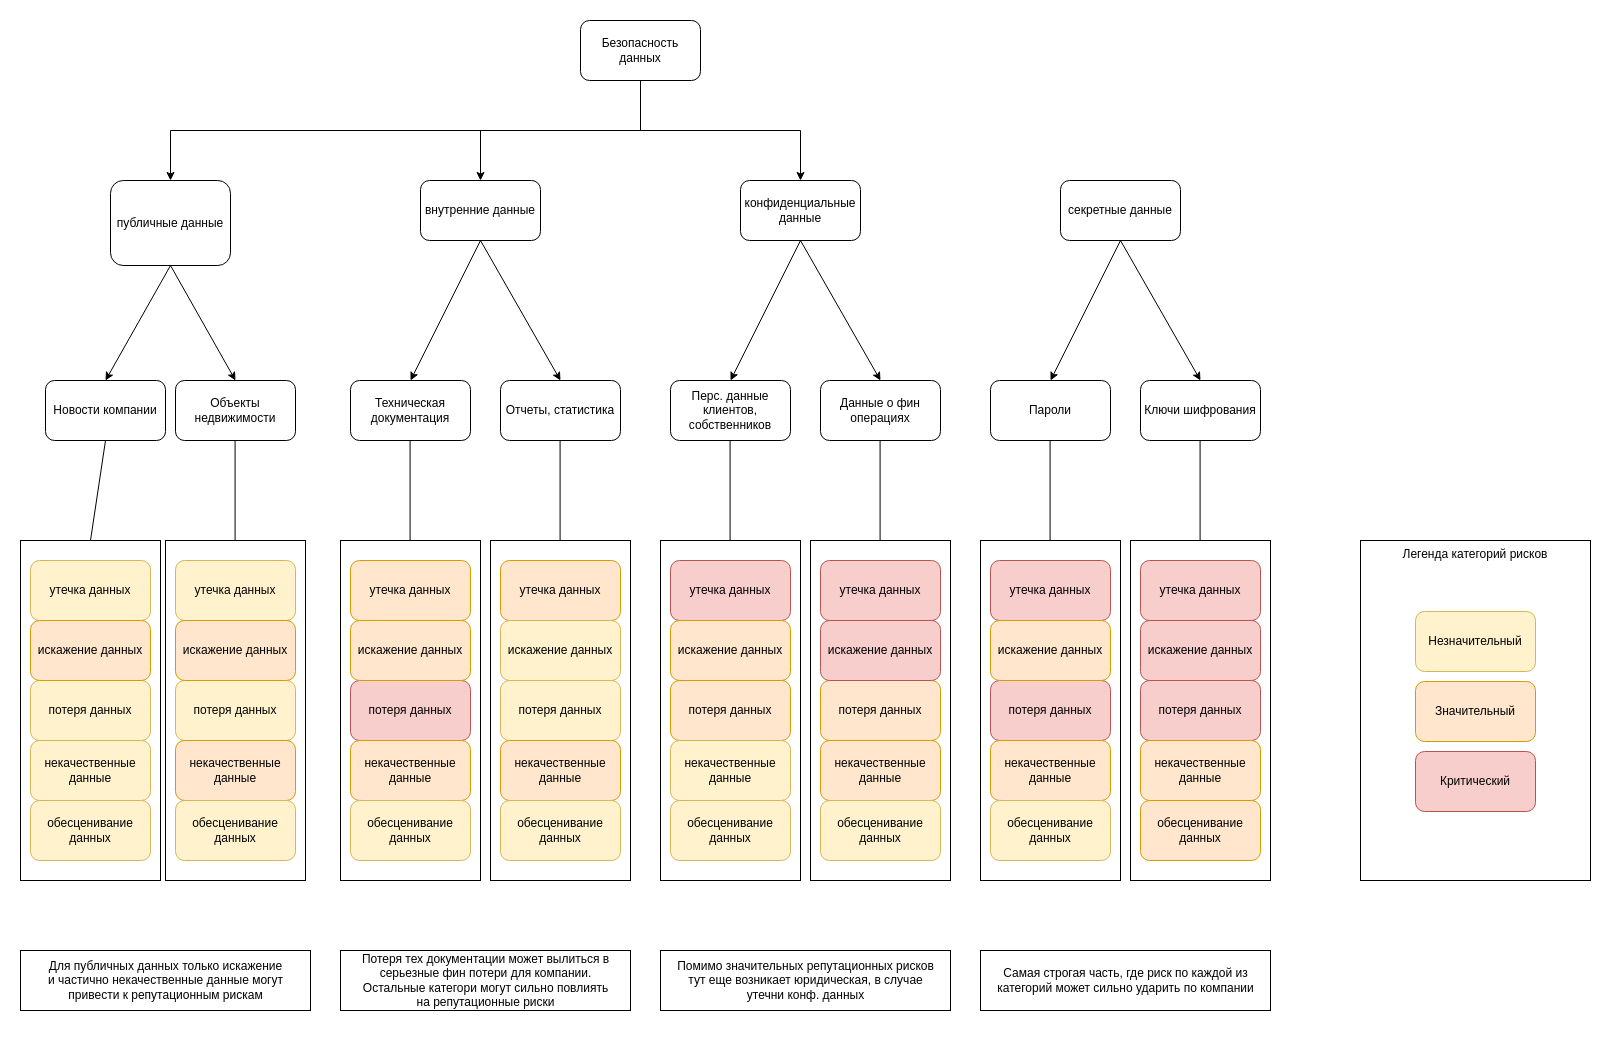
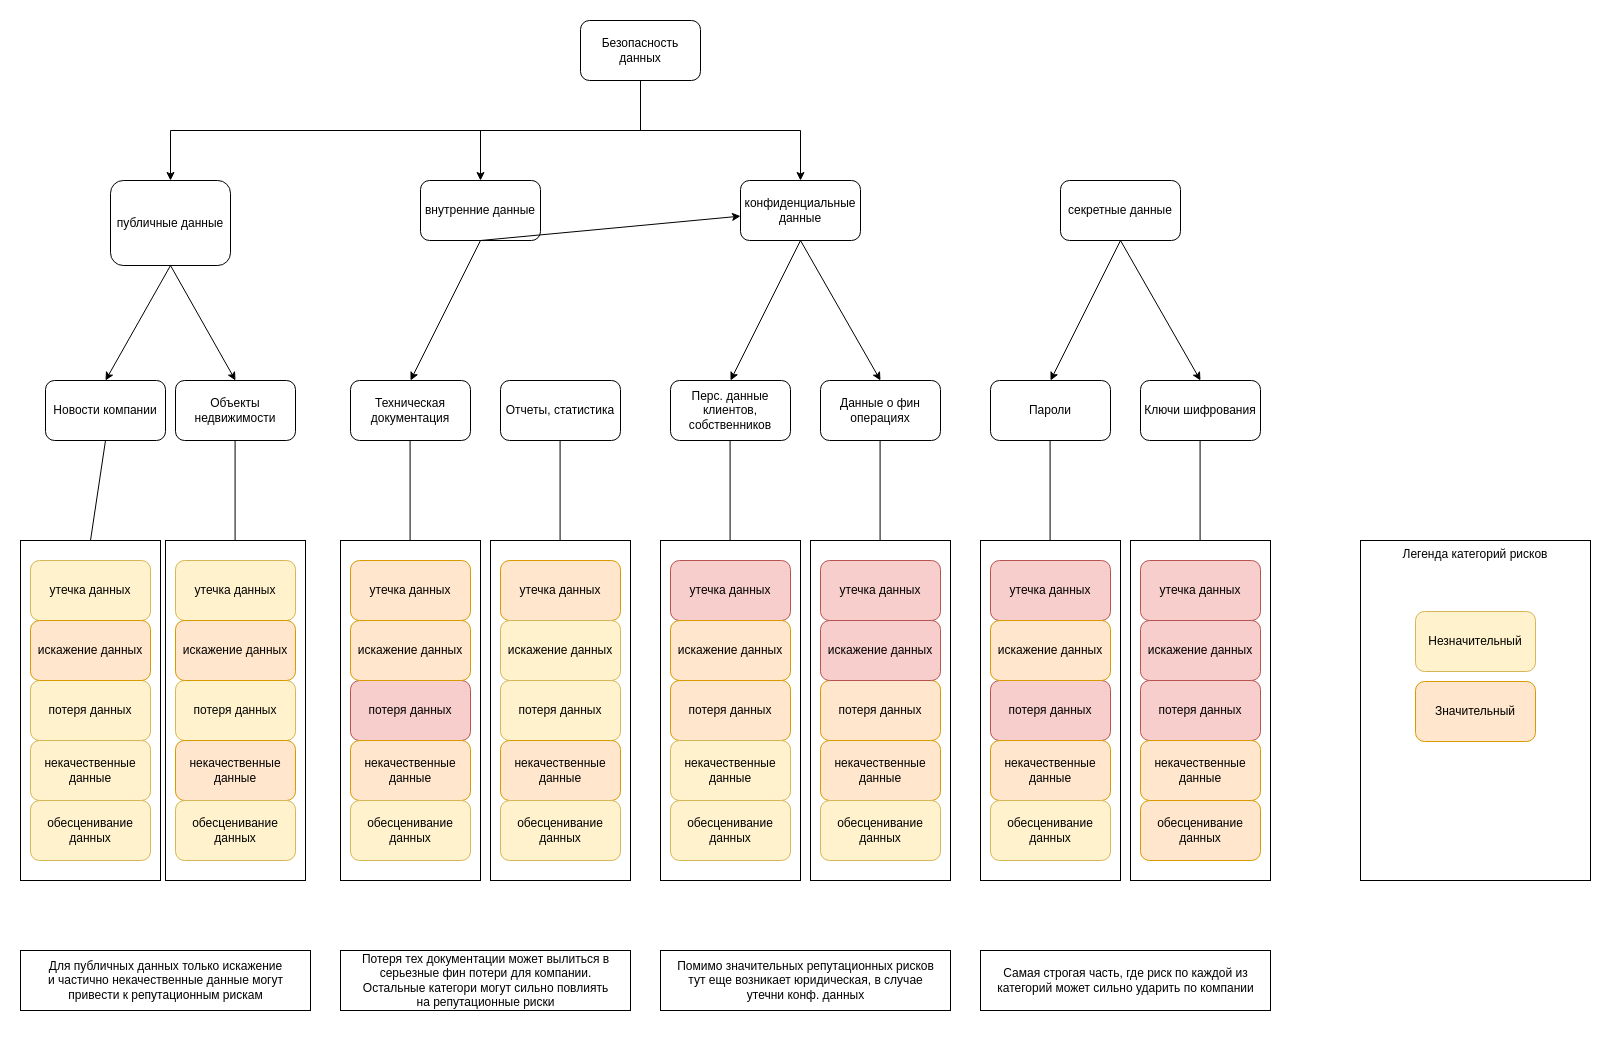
(519, 308) -> (608, 229)
(1476, 782) -> none
